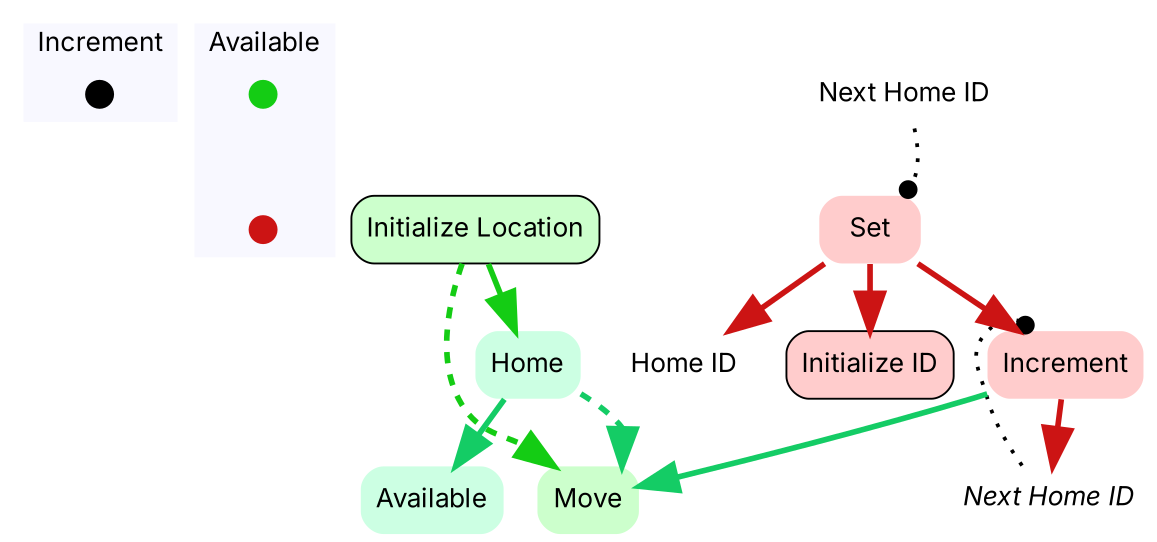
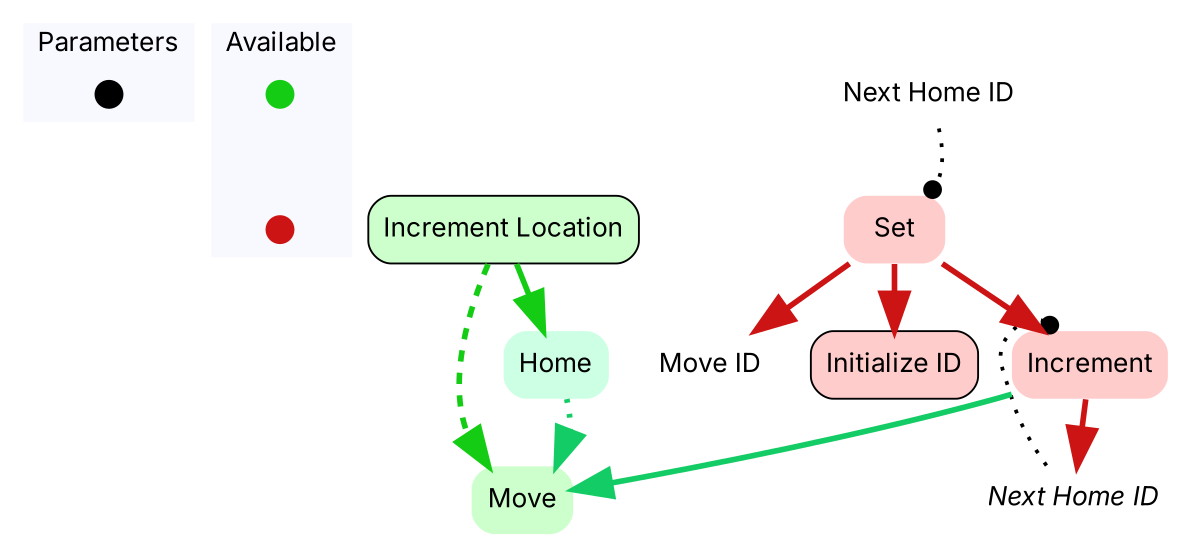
(101, 44) -> (109, 44)
(475, 230) -> (504, 230)
(684, 365) -> (710, 365)
(603, 409) -> (569, 415)
(432, 500) -> none
